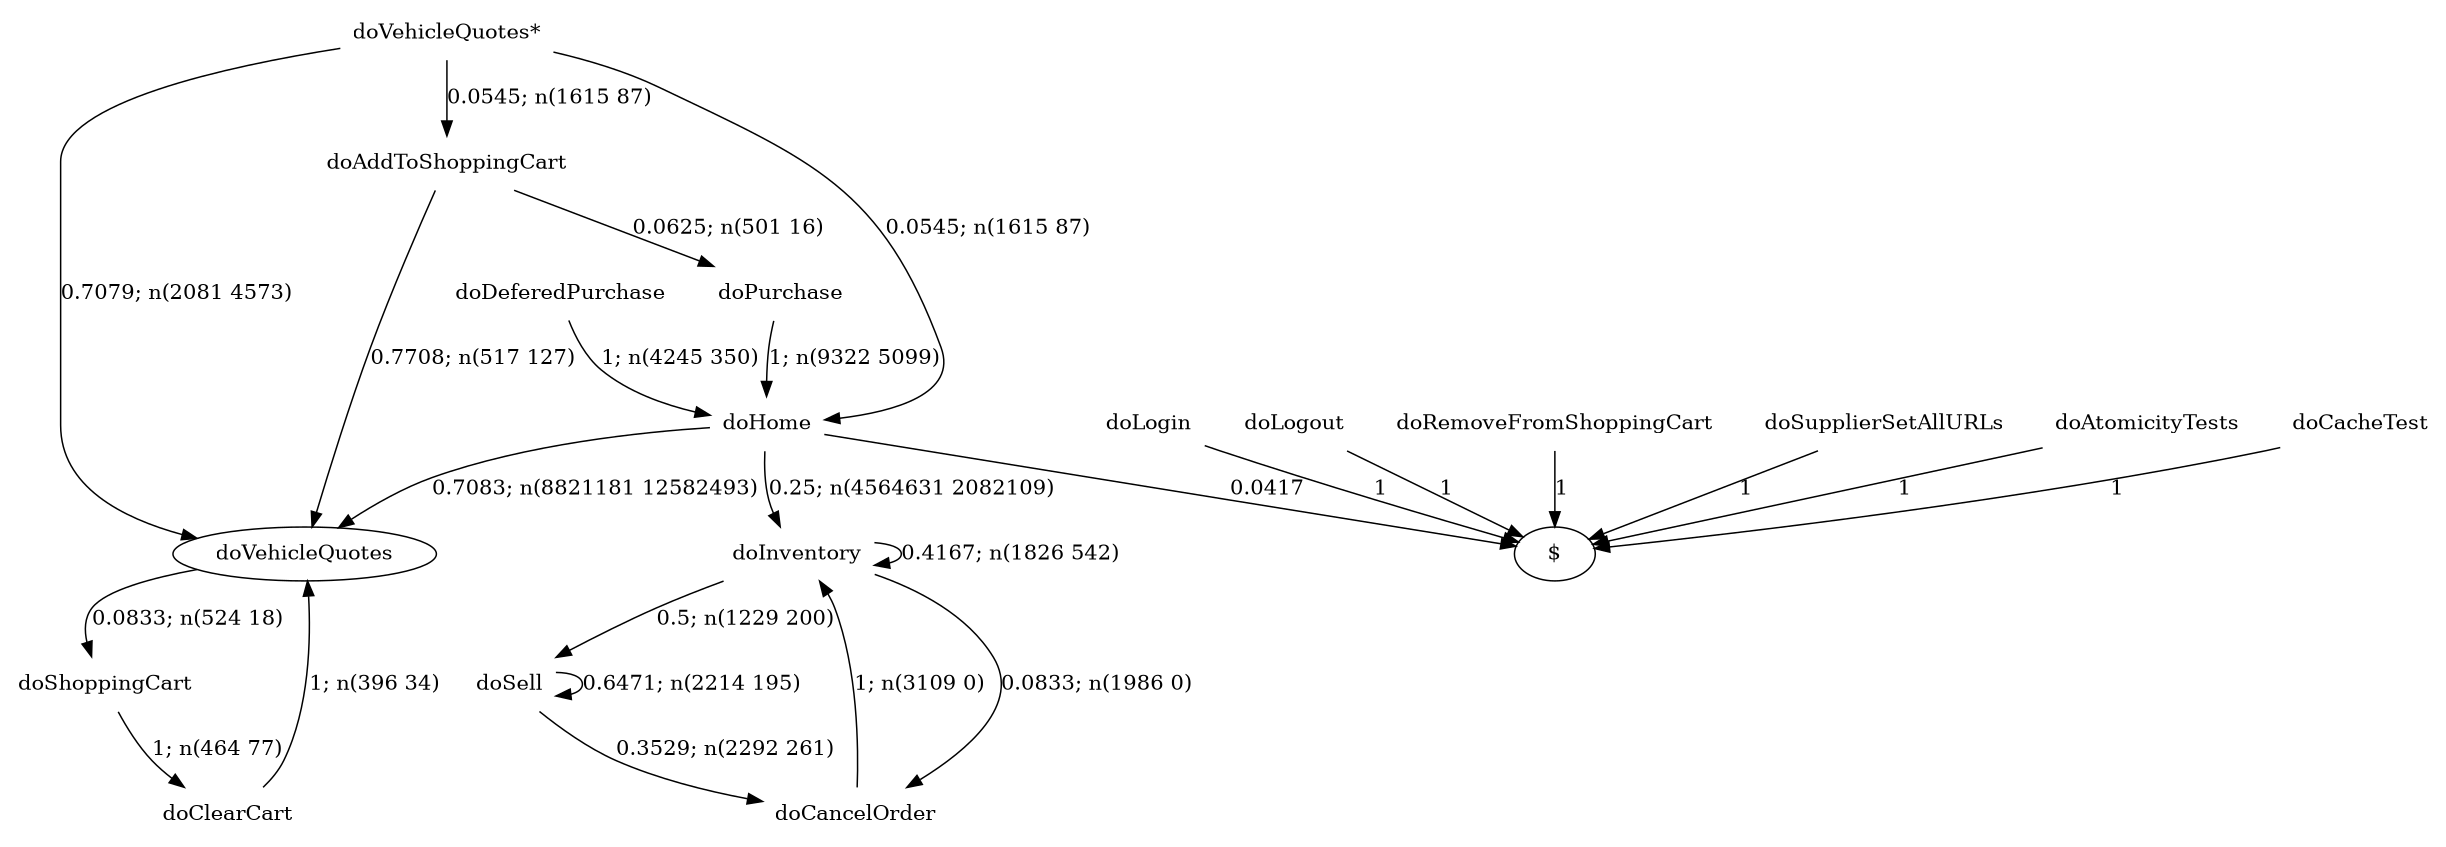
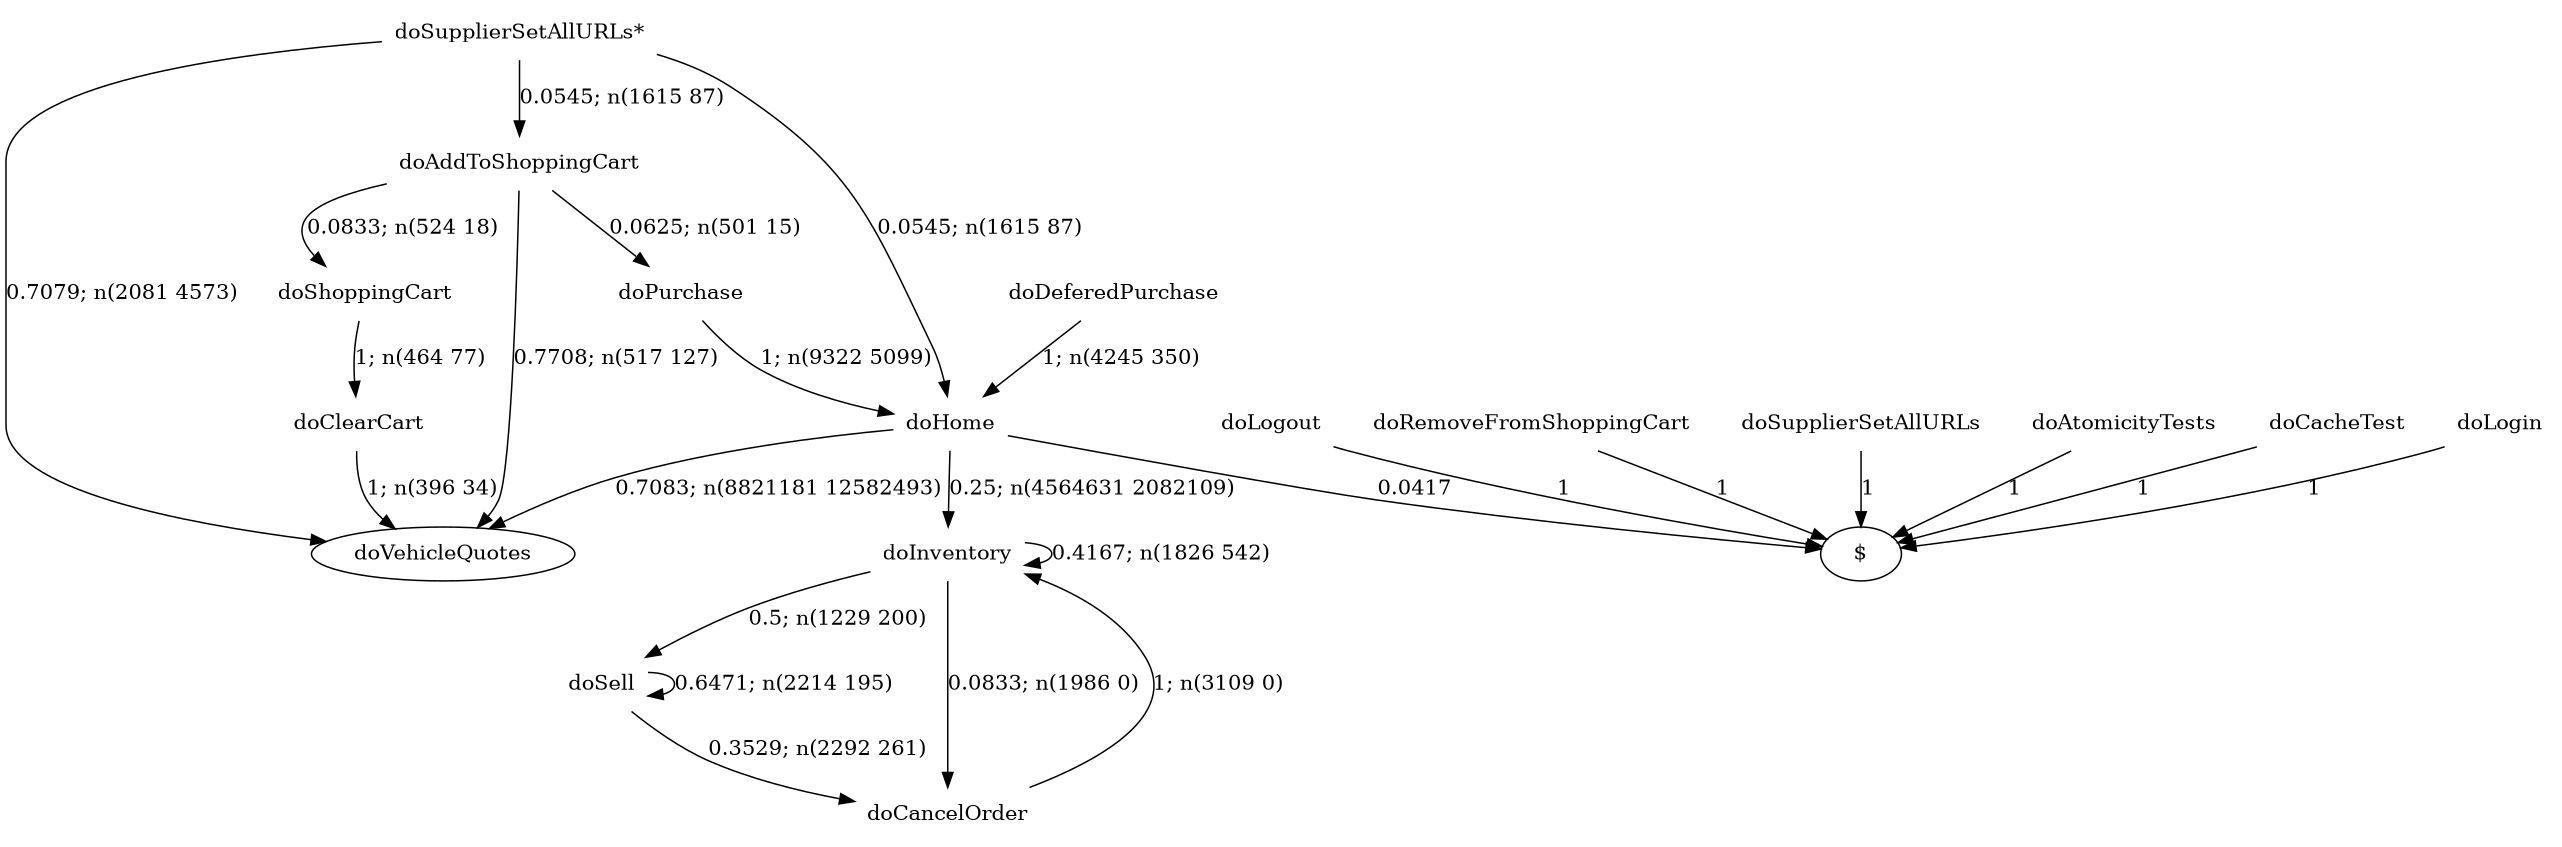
(447, 33) -> (520, 33)
(728, 228) -> (705, 228)
(125, 588) -> (325, 204)
